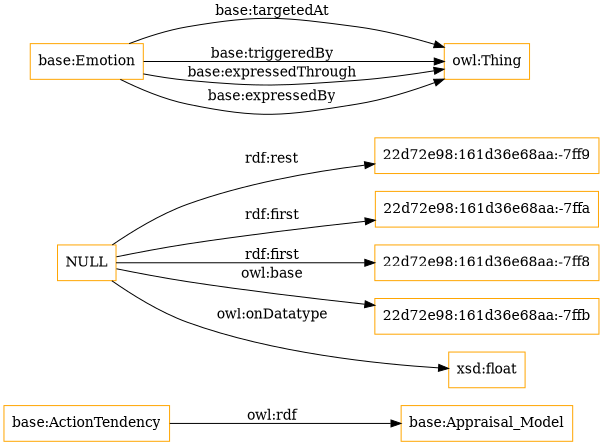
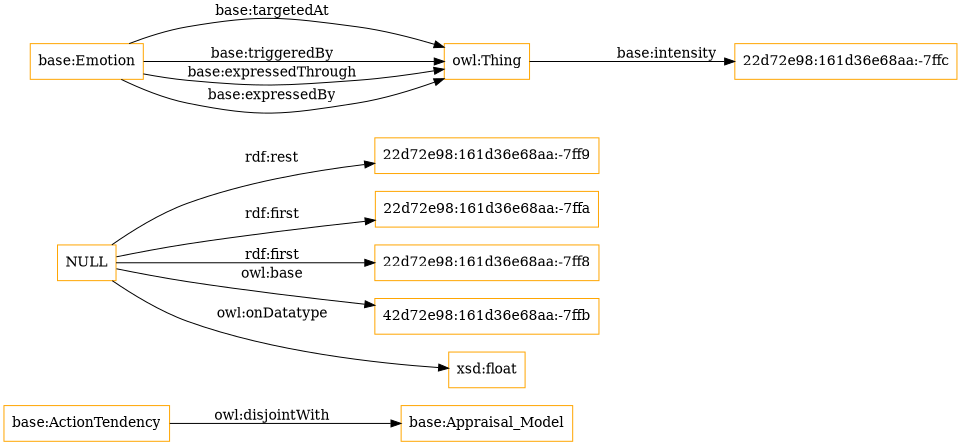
none -> (846, 61)
(487, 316) -> (487, 316)
(272, 416) -> (272, 416)
